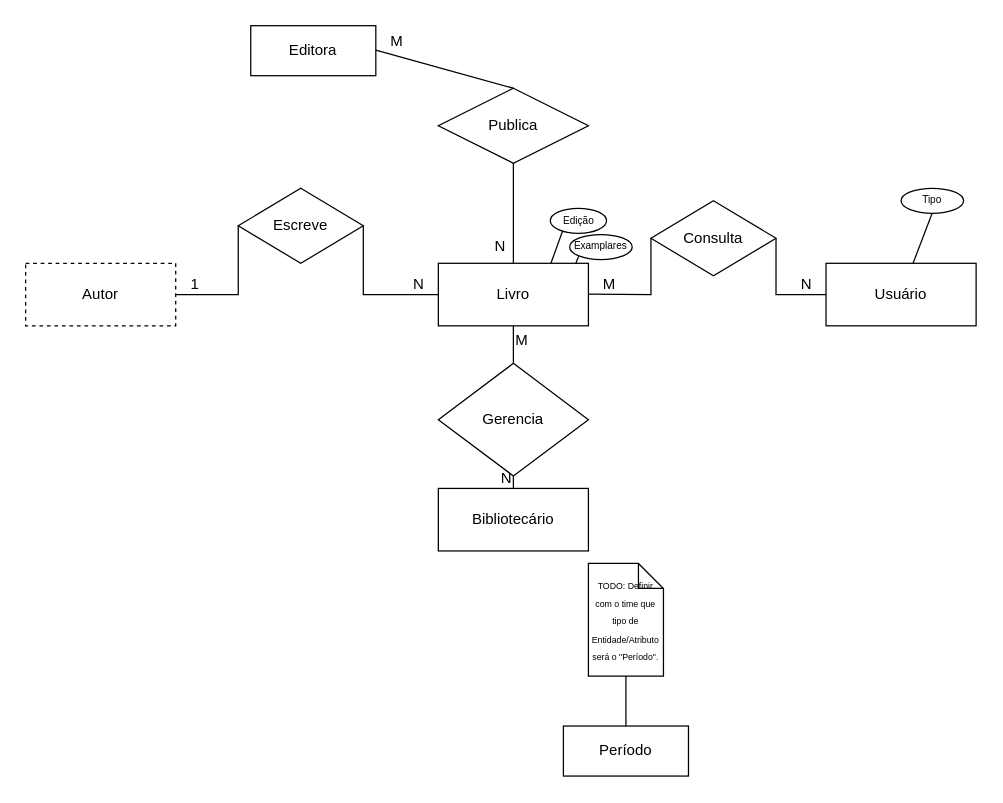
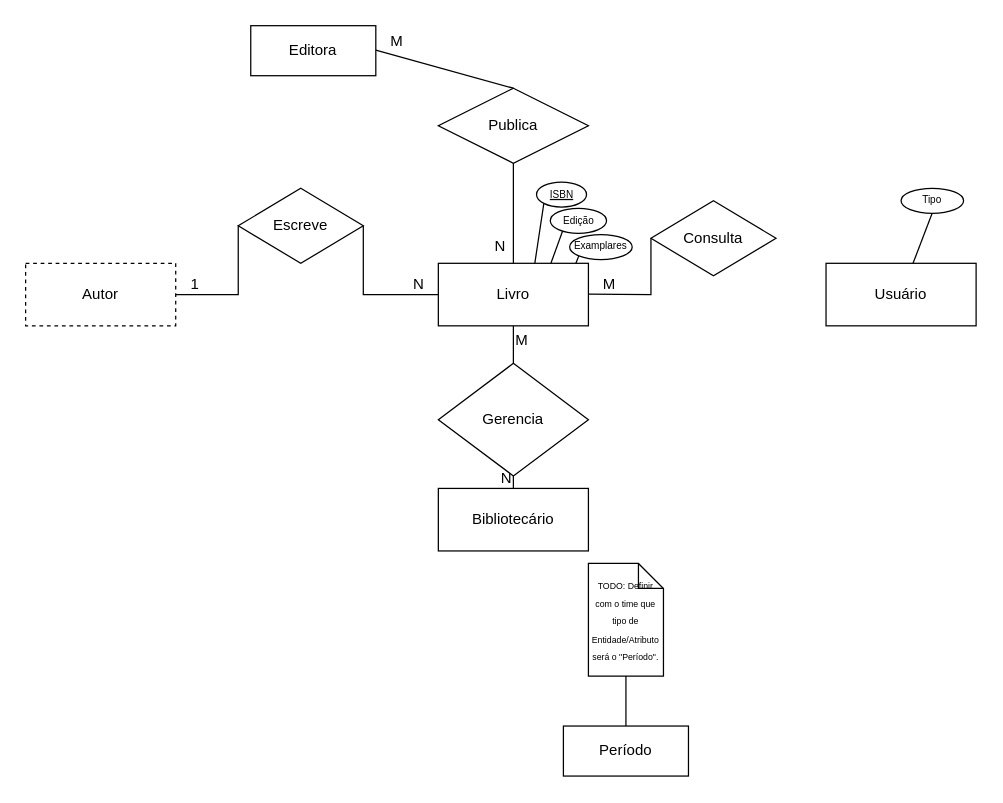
none -> (561, 194)
none -> (539, 233)
(776, 291) -> none
